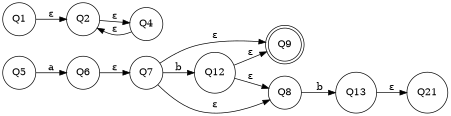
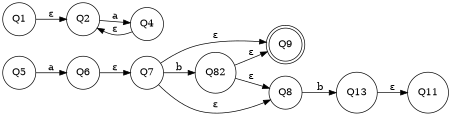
(115, 16) -> (115, 16)
(215, 73) -> (216, 73)
(427, 93) -> (428, 93)
